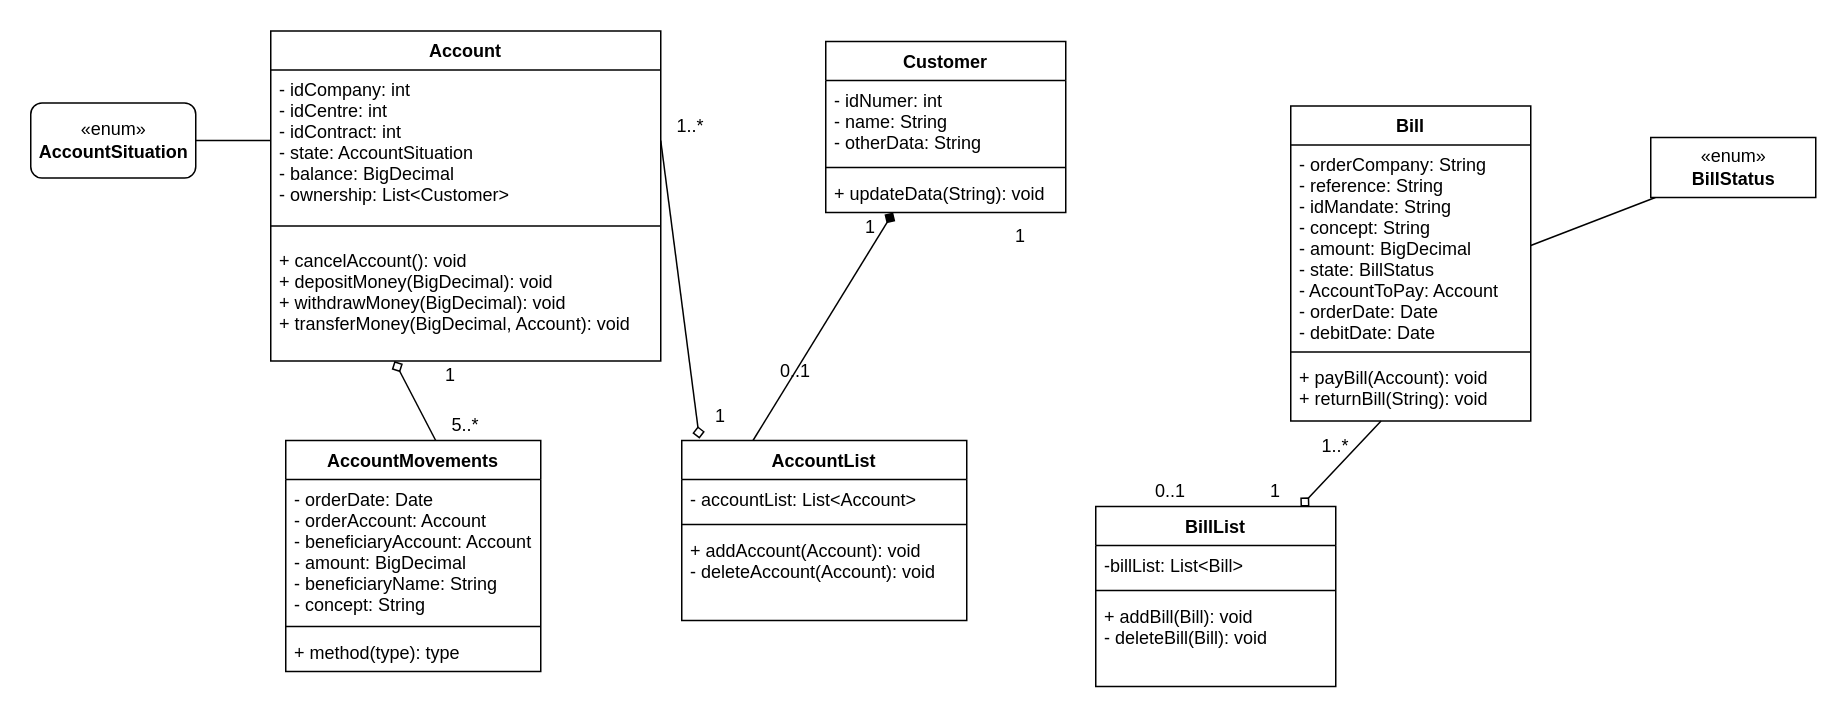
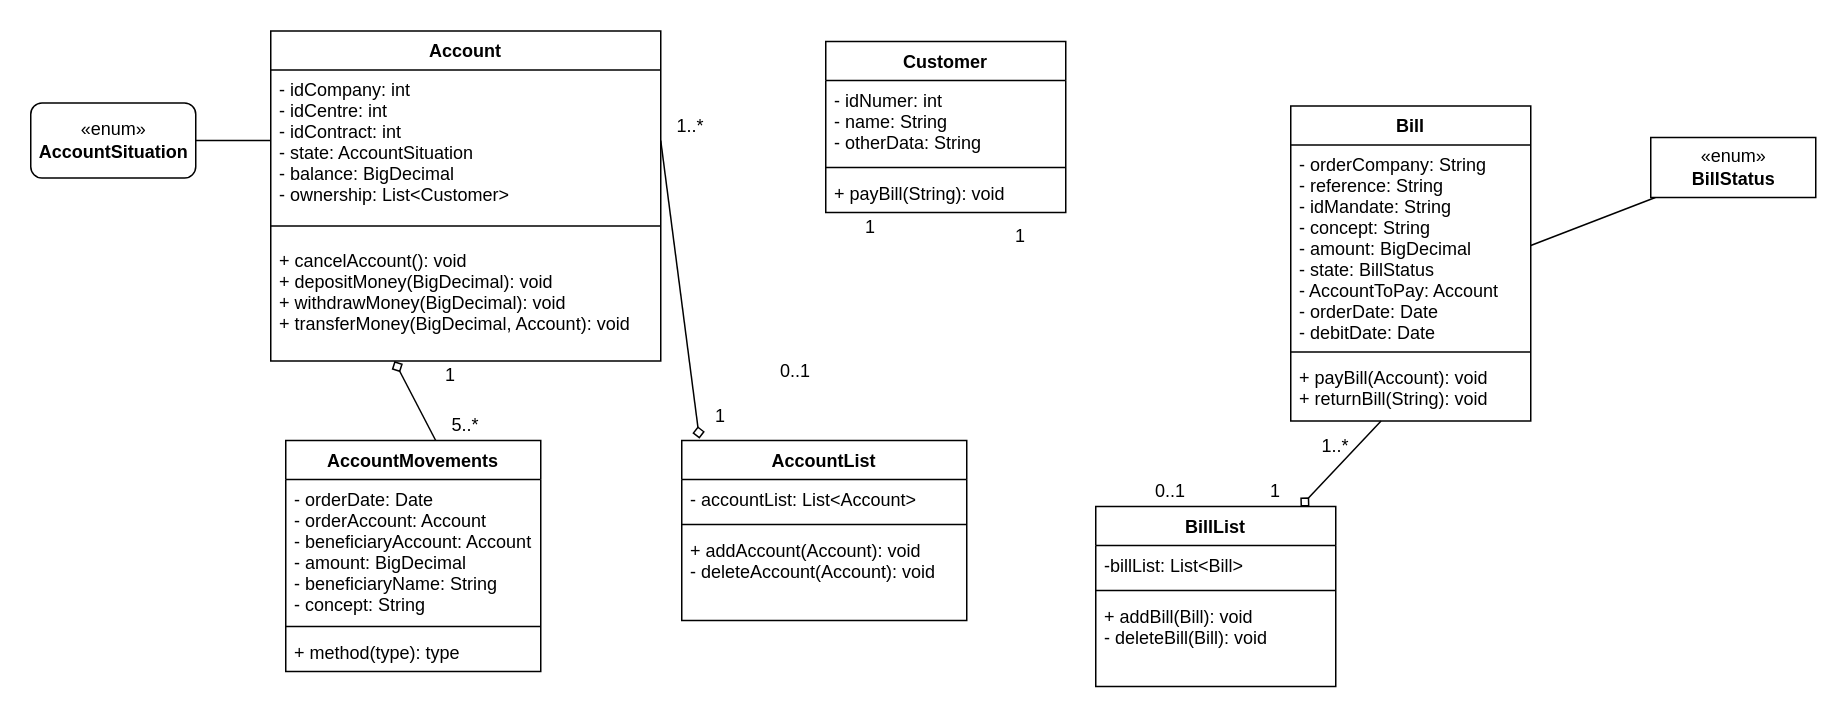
(953, 194) -> (931, 194)
(820, 331) -> none
